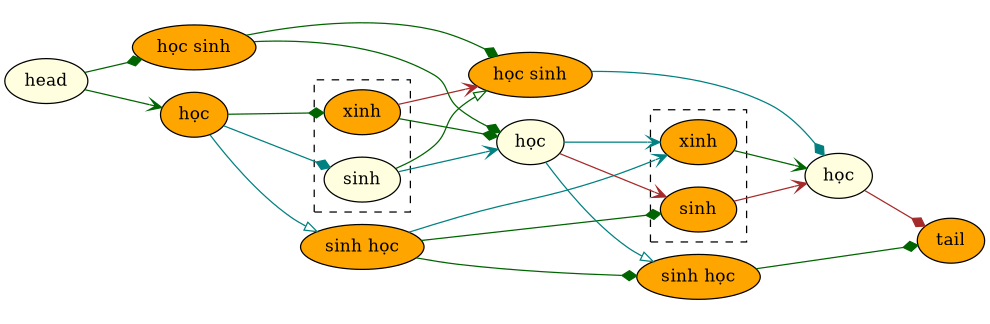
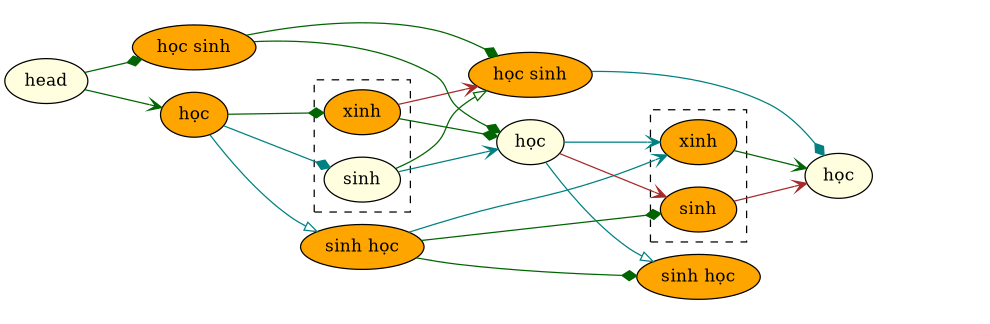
(951, 241) -> none
